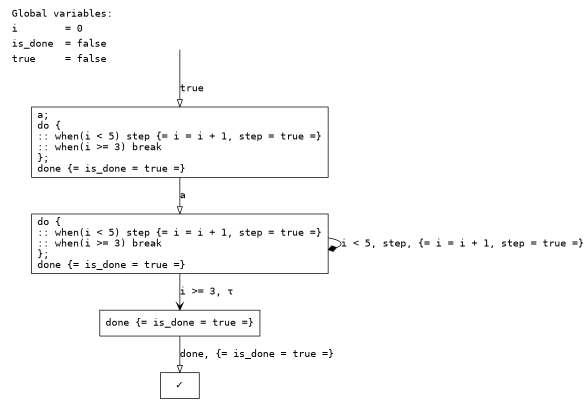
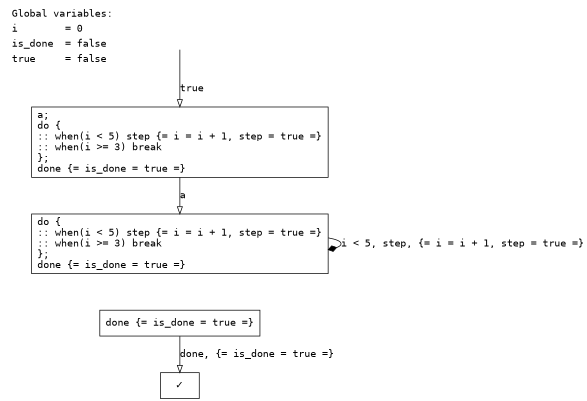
(180, 288) -> none
